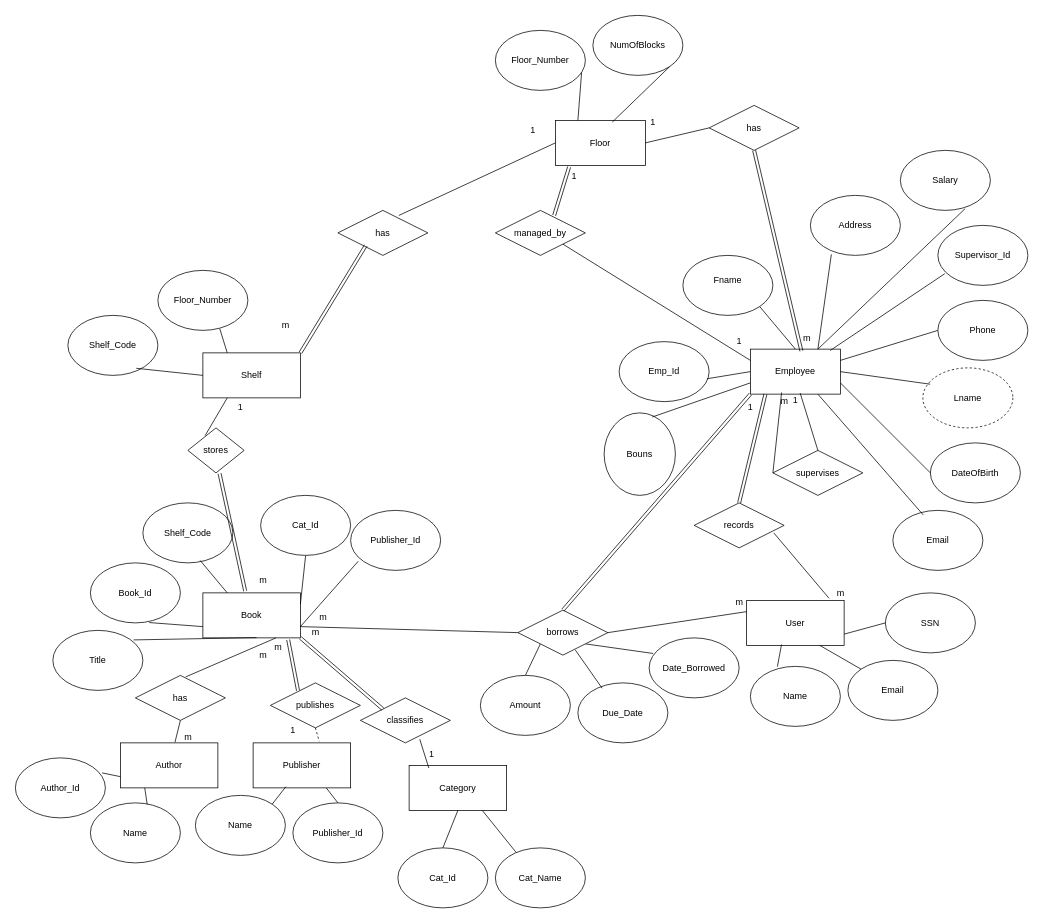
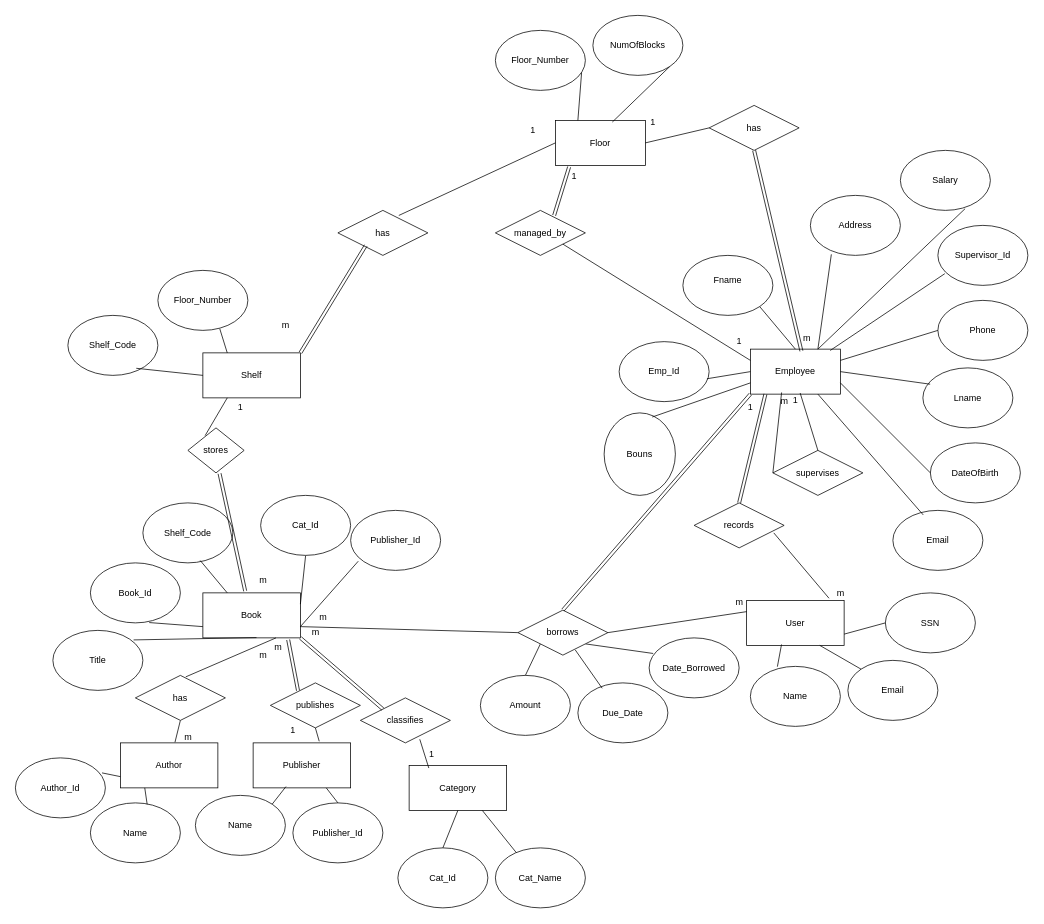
(968, 398) -> (968, 398)
(317, 734) -> (317, 734)
